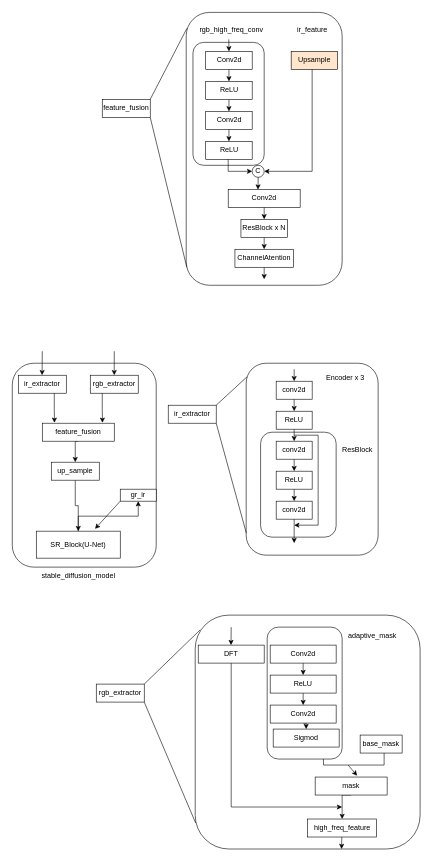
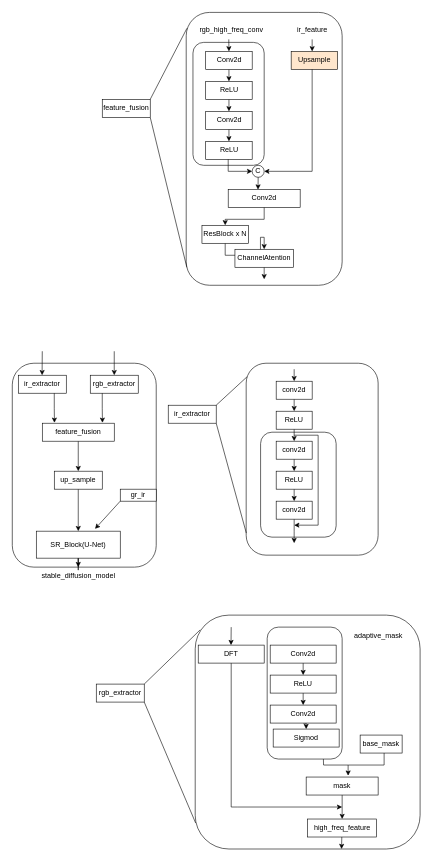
none -> (312, 45)
(264, 228) -> (225, 234)
(345, 378) -> none
(357, 450) -> none
(75, 471) -> (78, 480)
(138, 506) -> (78, 565)
(372, 636) -> (378, 636)
(351, 786) -> (342, 786)
